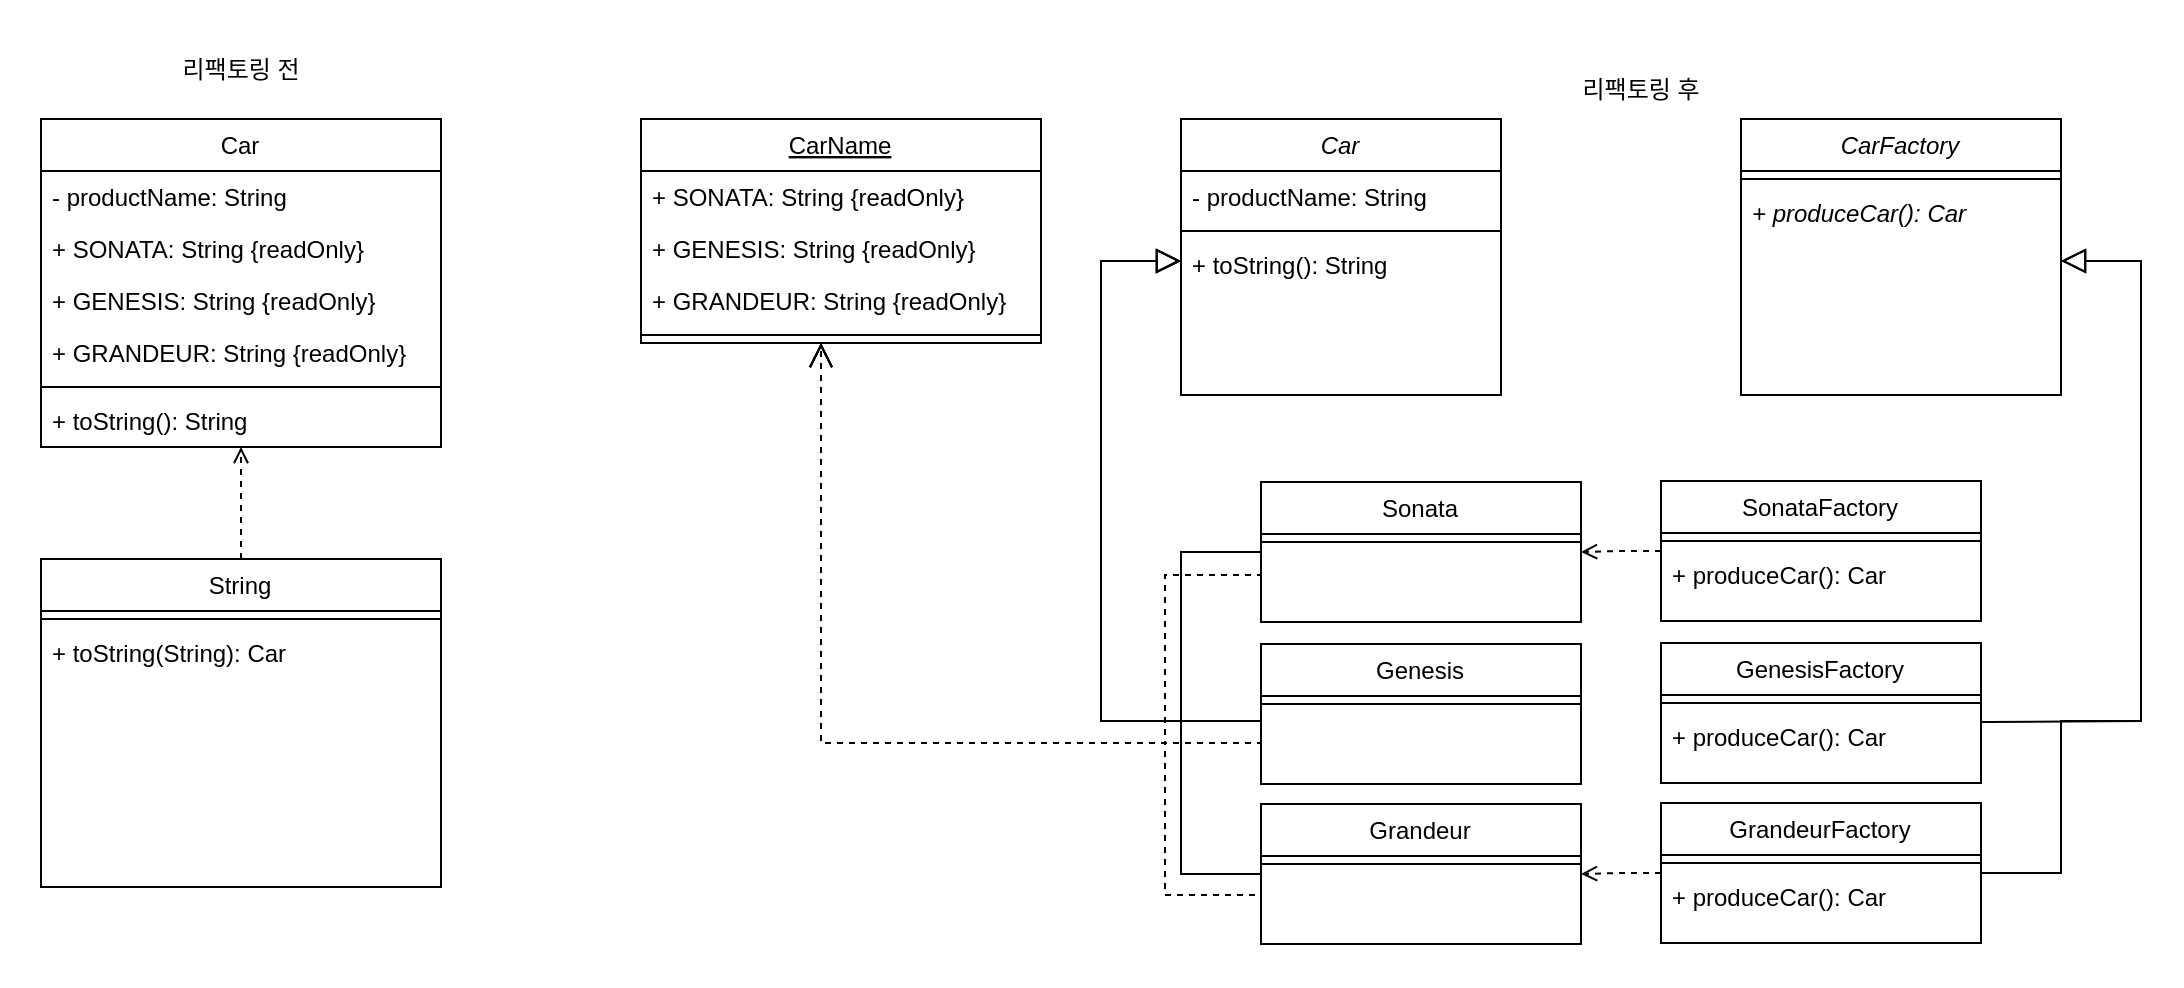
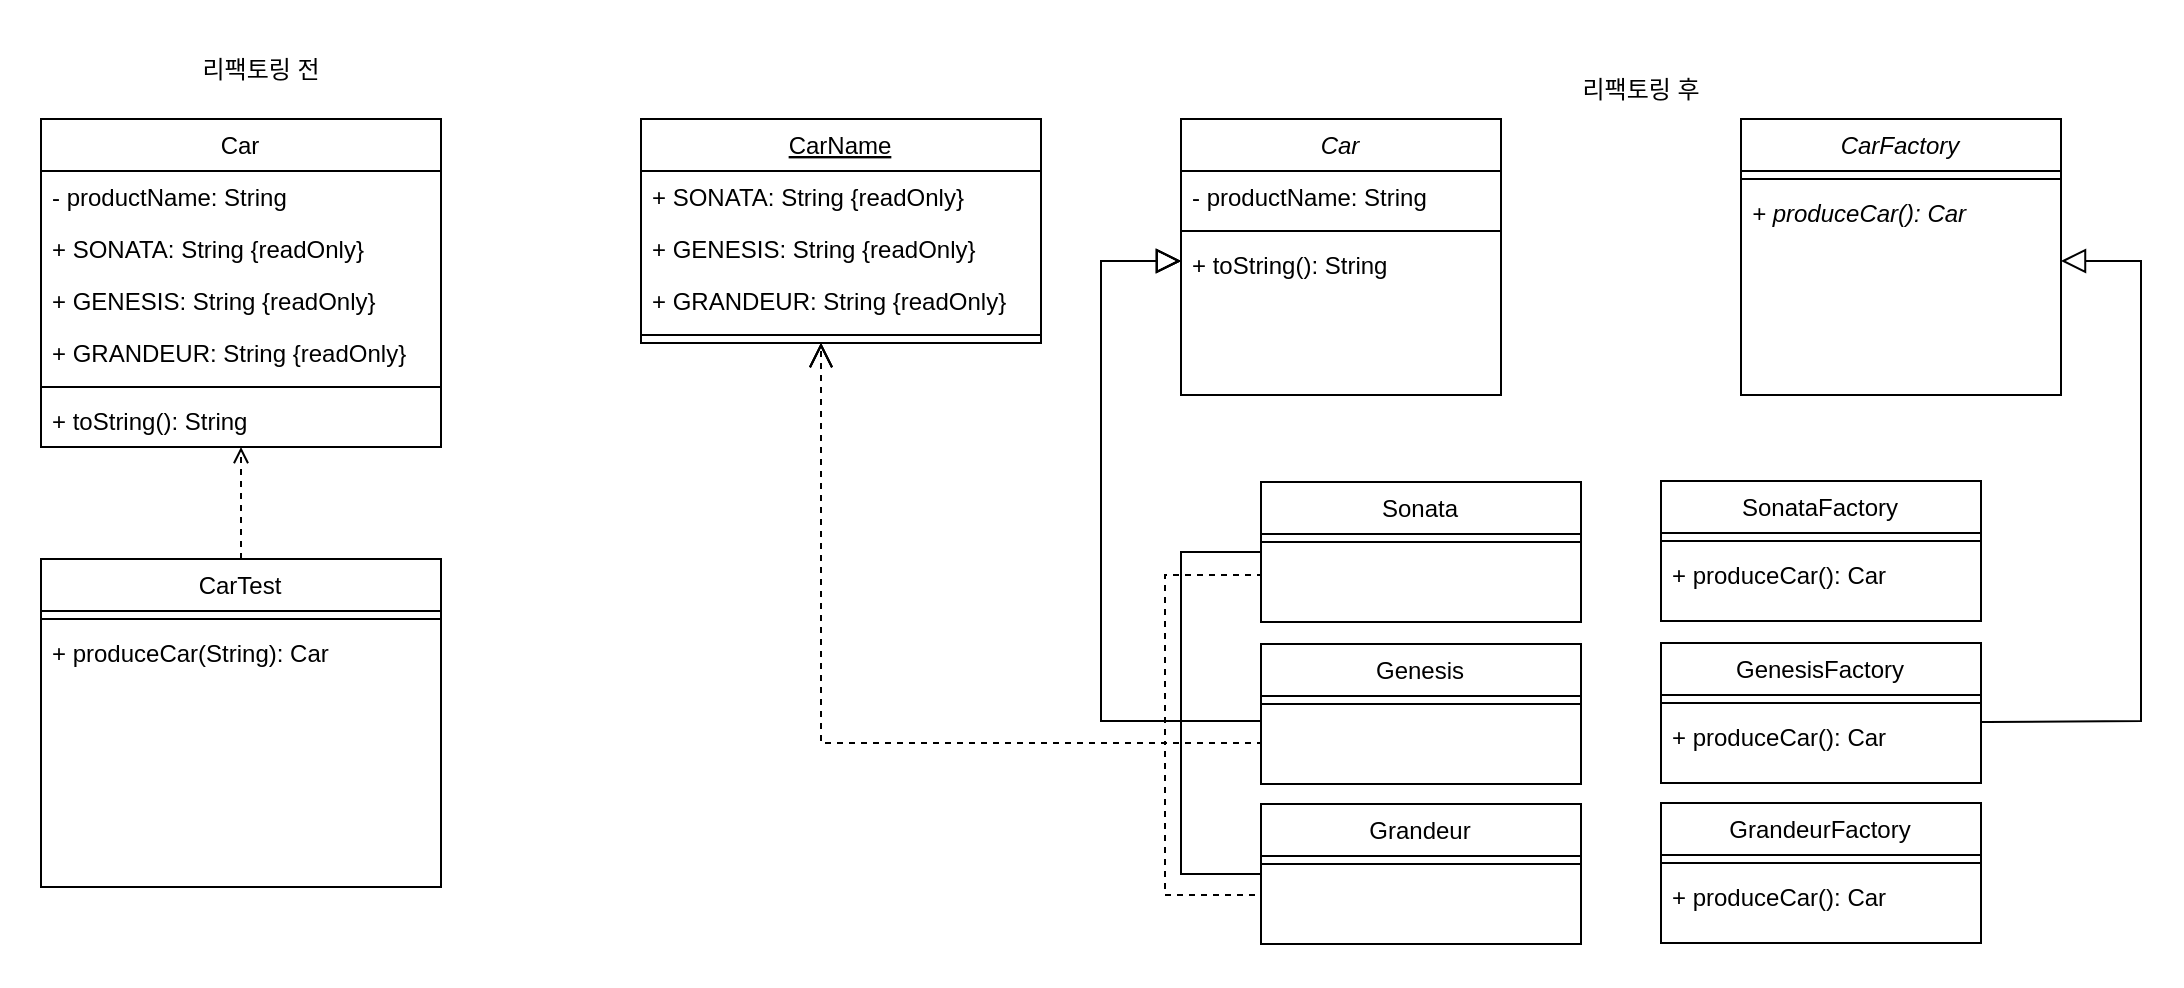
(241, 71) -> (261, 71)
(1622, 551) -> none
(240, 586) -> (240, 586)
(191, 654) -> (208, 654)
(2061, 838) -> none
(1622, 873) -> none
